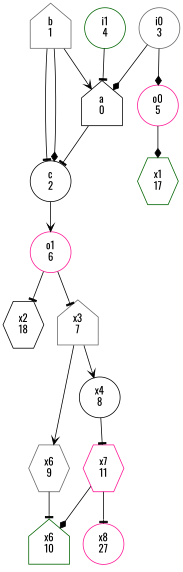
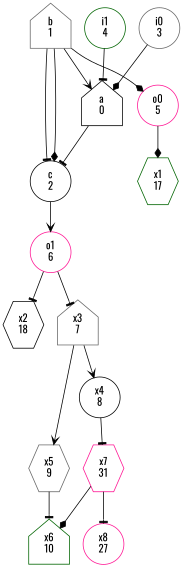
(159, 62) -> (98, 65)
(49, 468) -> (49, 468)
(104, 468) -> (104, 468)
